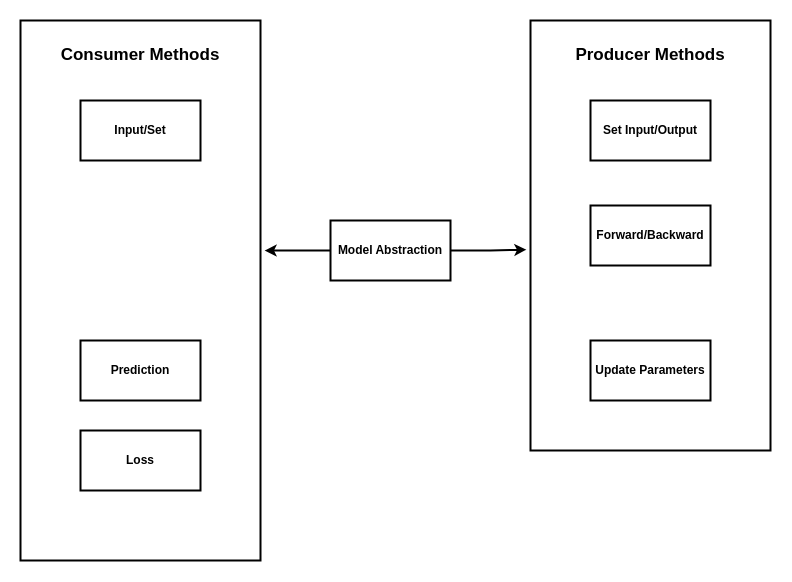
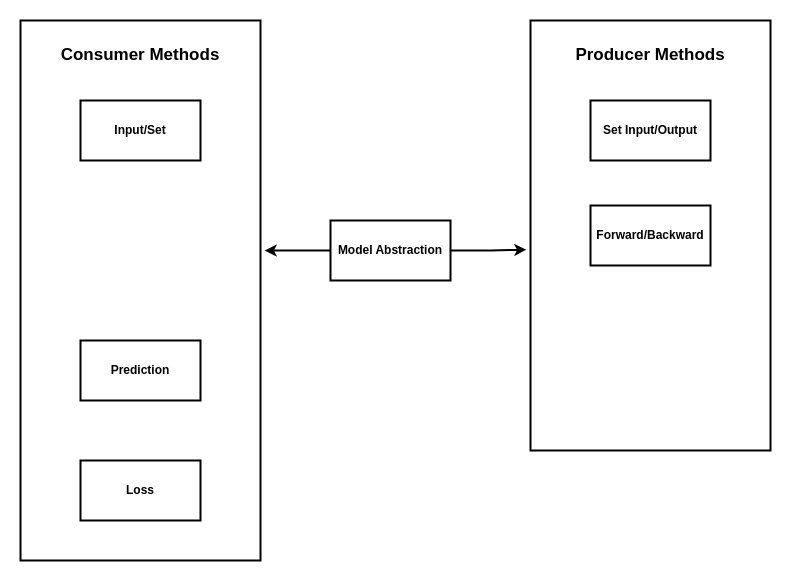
(651, 371) -> none
(141, 461) -> (141, 491)
